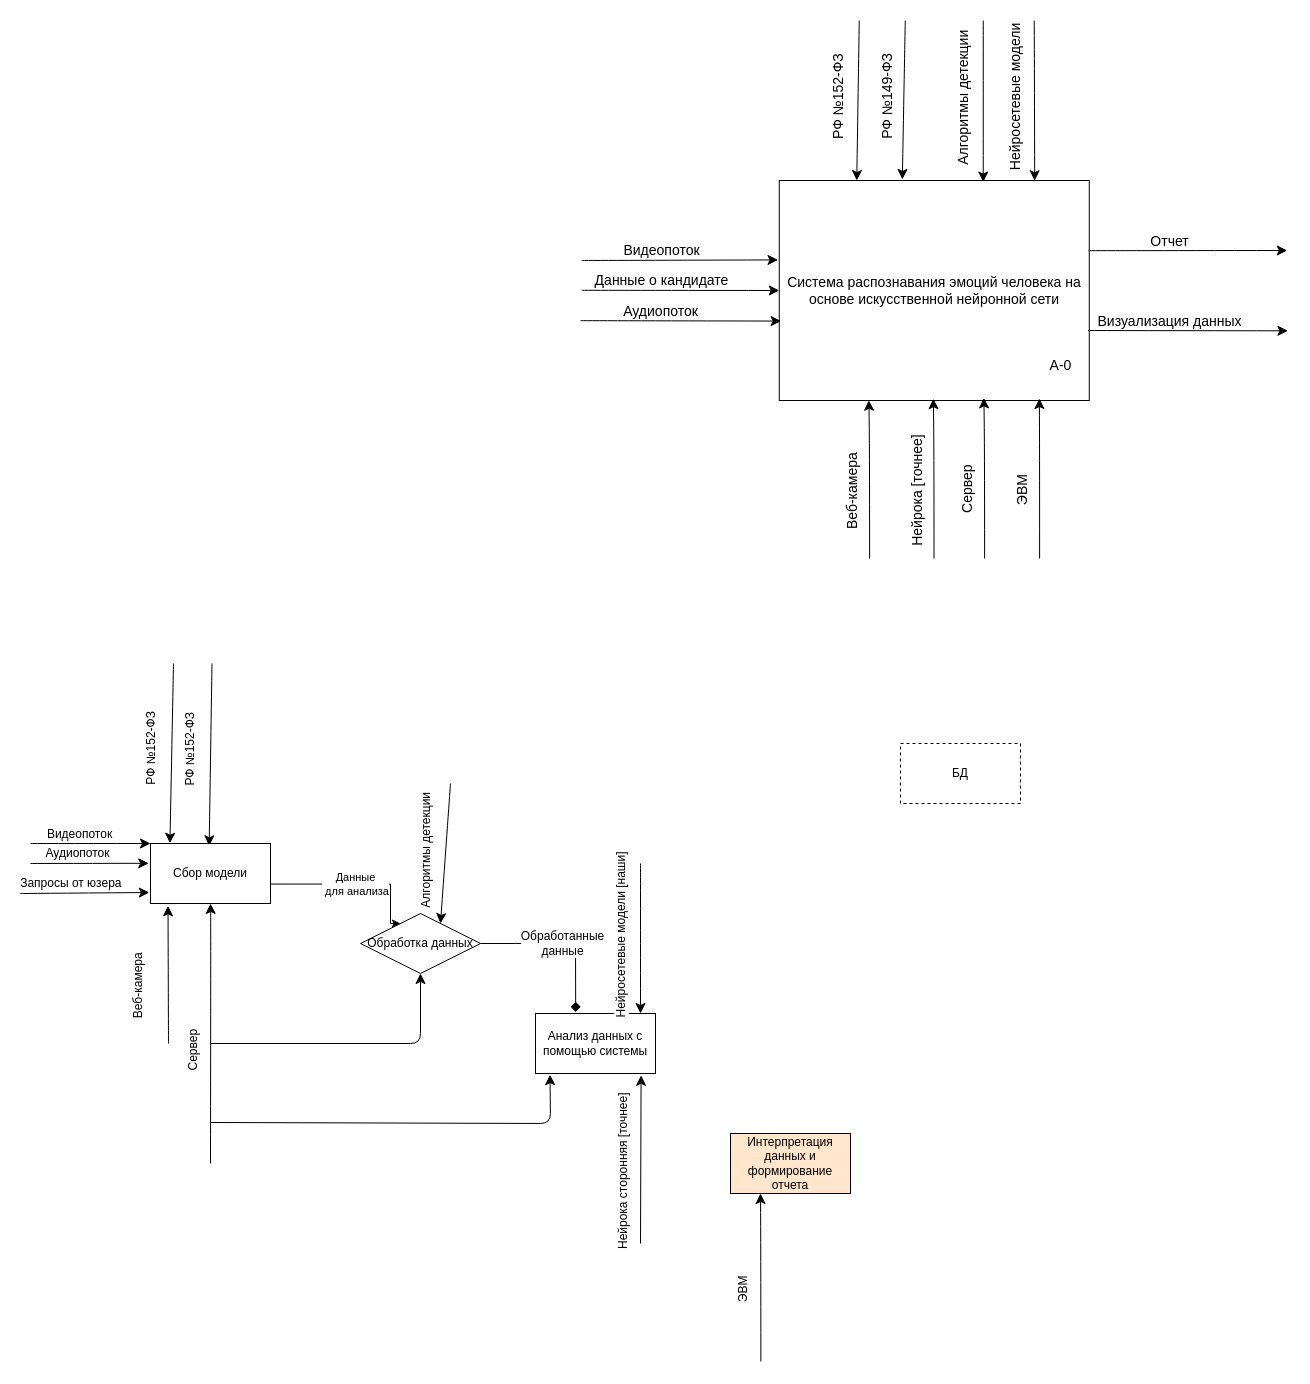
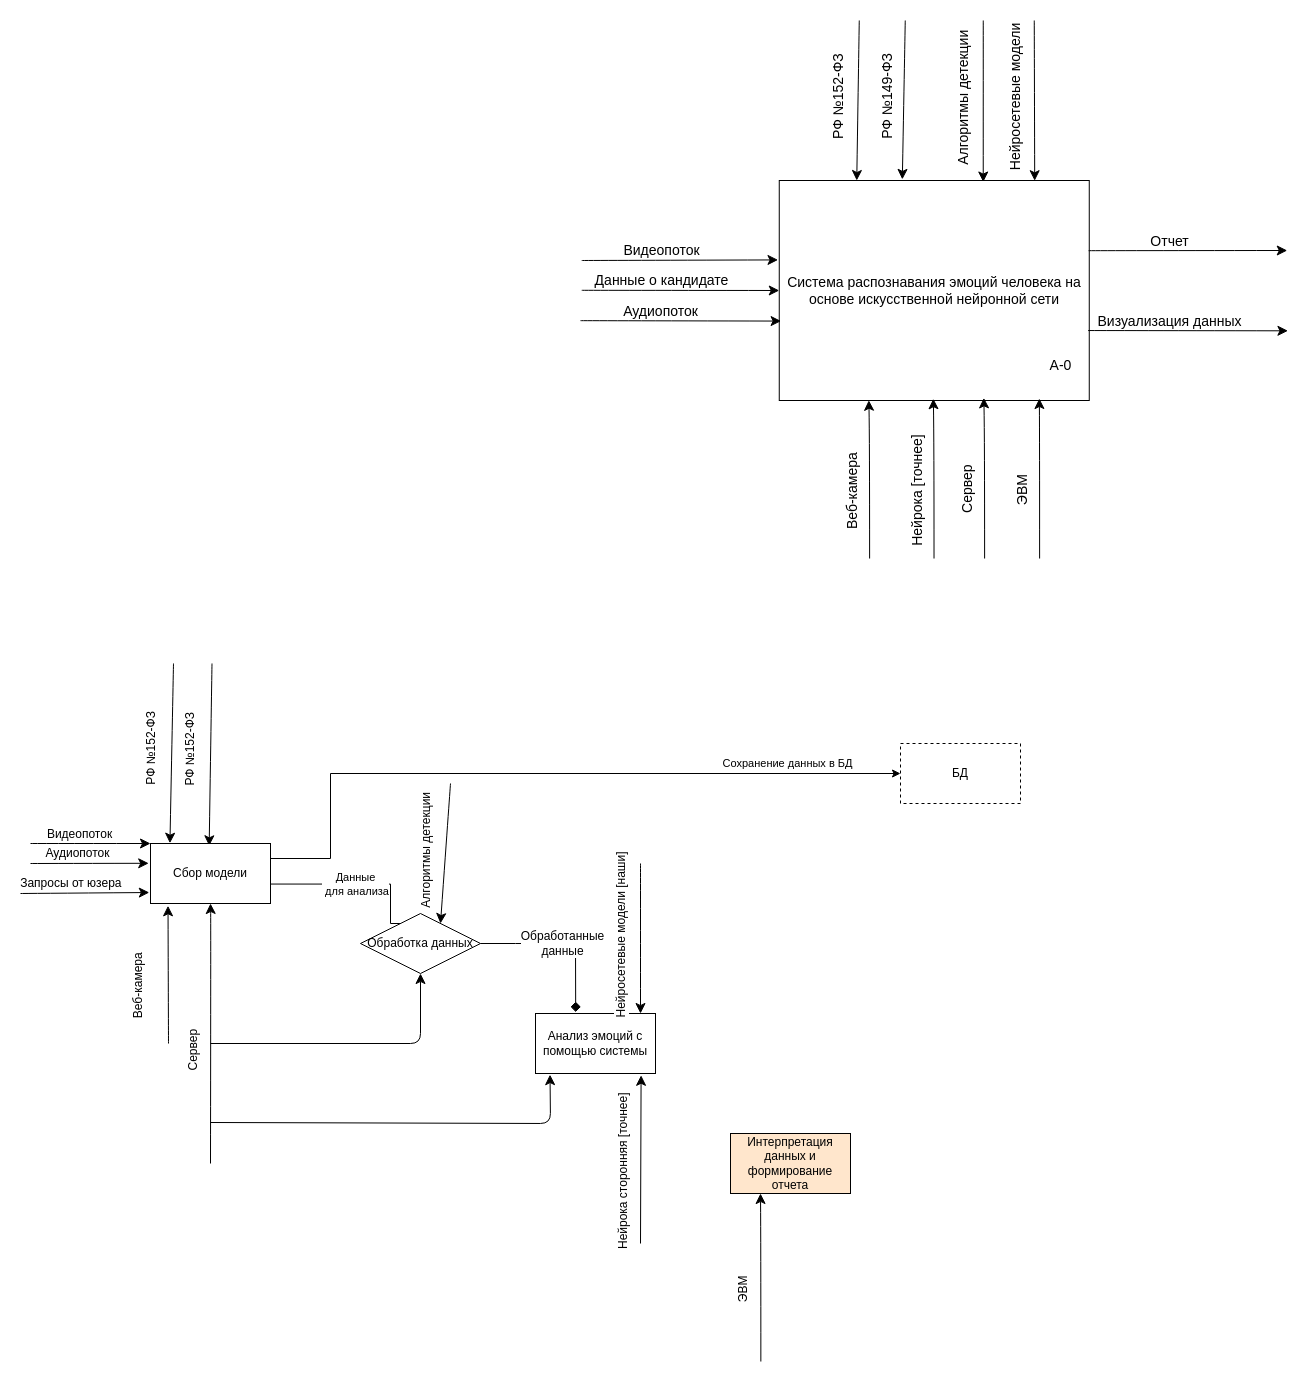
none -> (540, 774)
(391, 922) -> (392, 924)
(596, 1044) -> (596, 1044)
